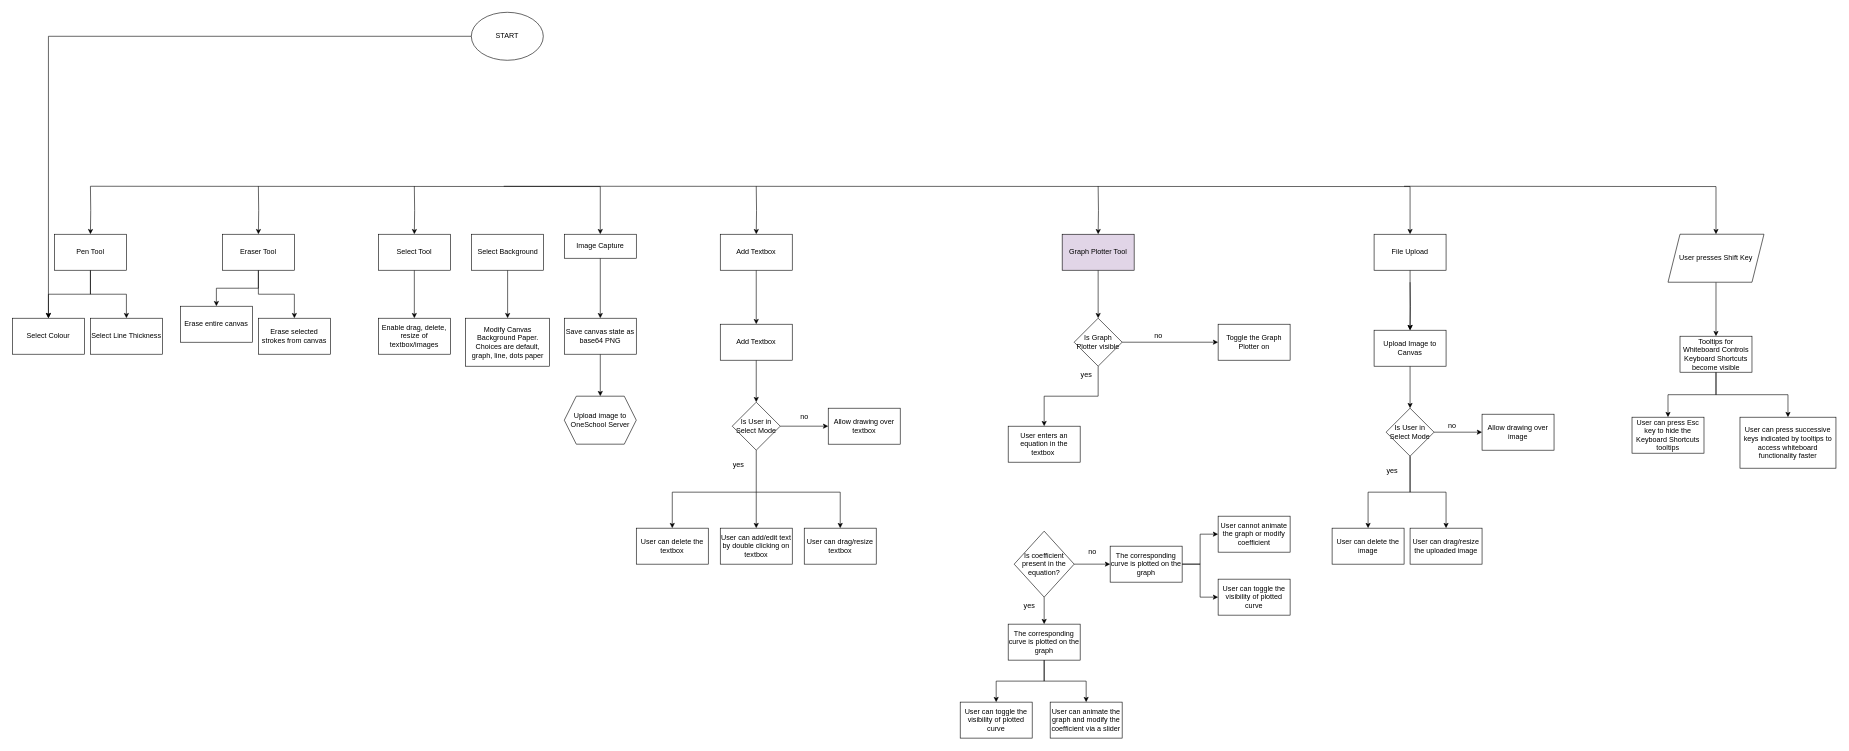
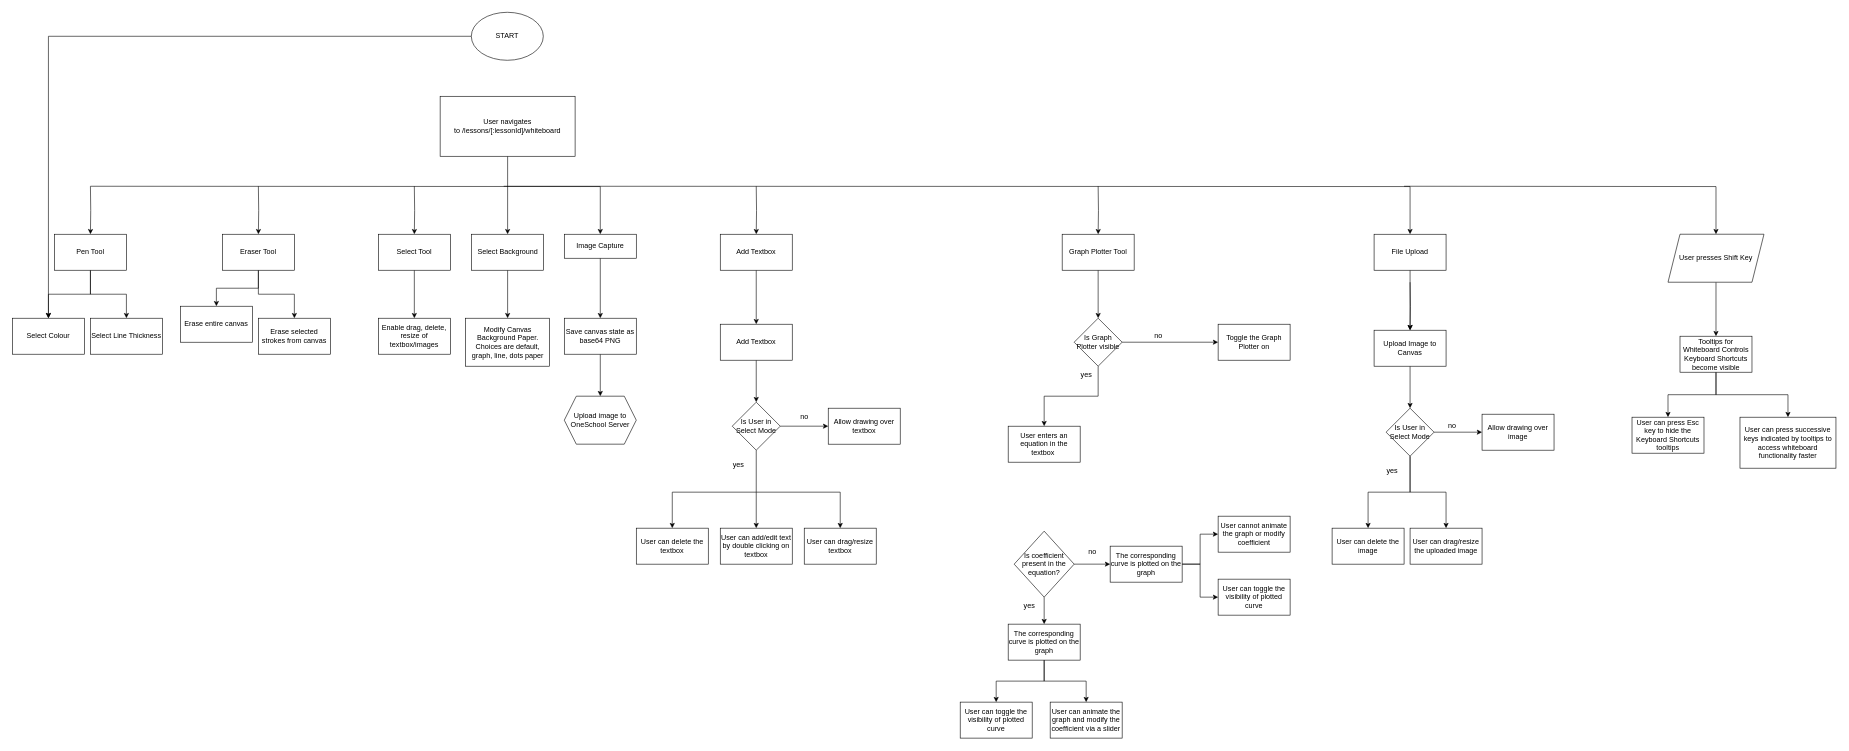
none -> (508, 126)
none -> (508, 193)
(1098, 252) -> (1098, 252)
